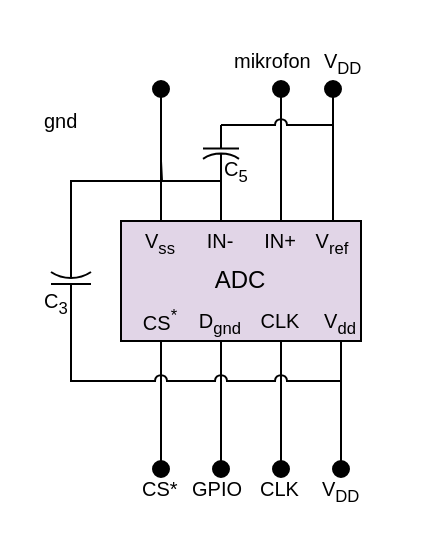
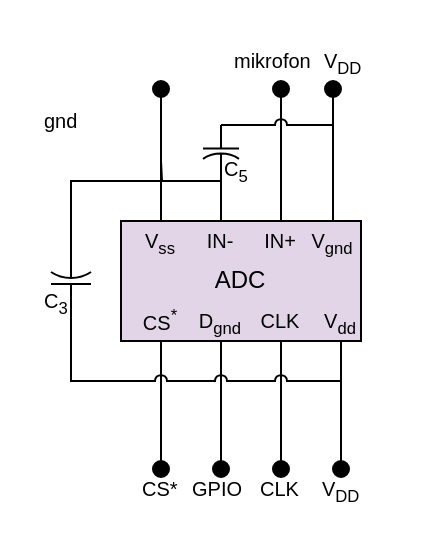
(333, 241) -> (333, 241)
